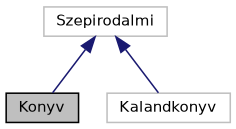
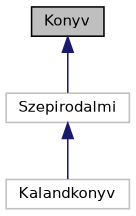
(69, 71) -> (68, 73)
